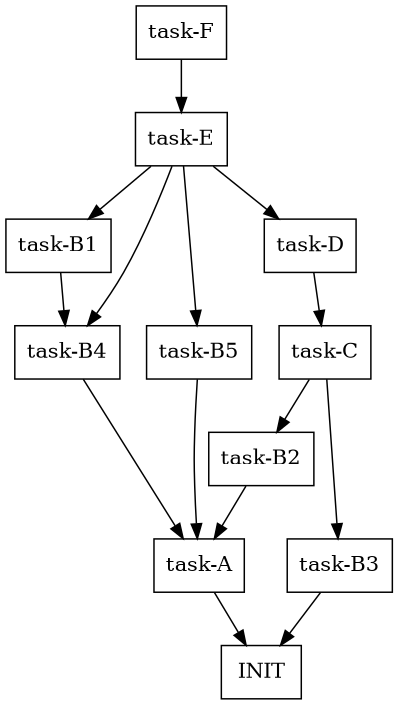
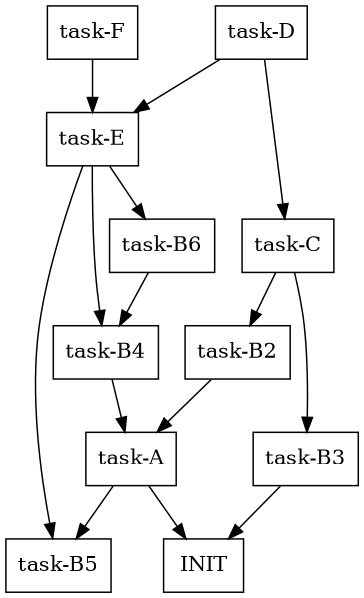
(240, 188) -> (183, 82)
(58, 246) -> (162, 246)
(194, 451) -> (99, 506)
